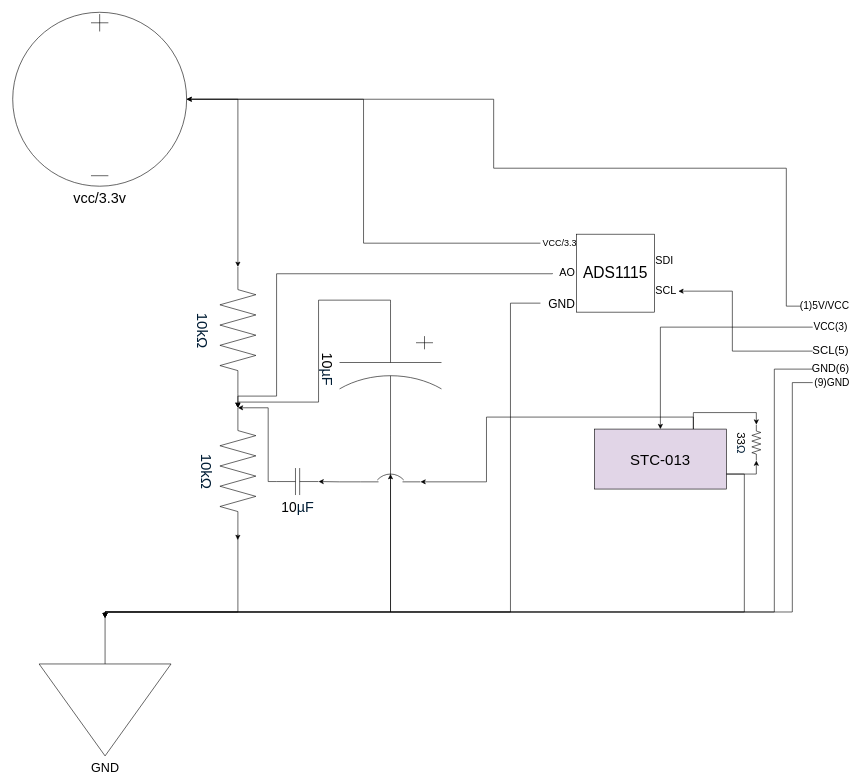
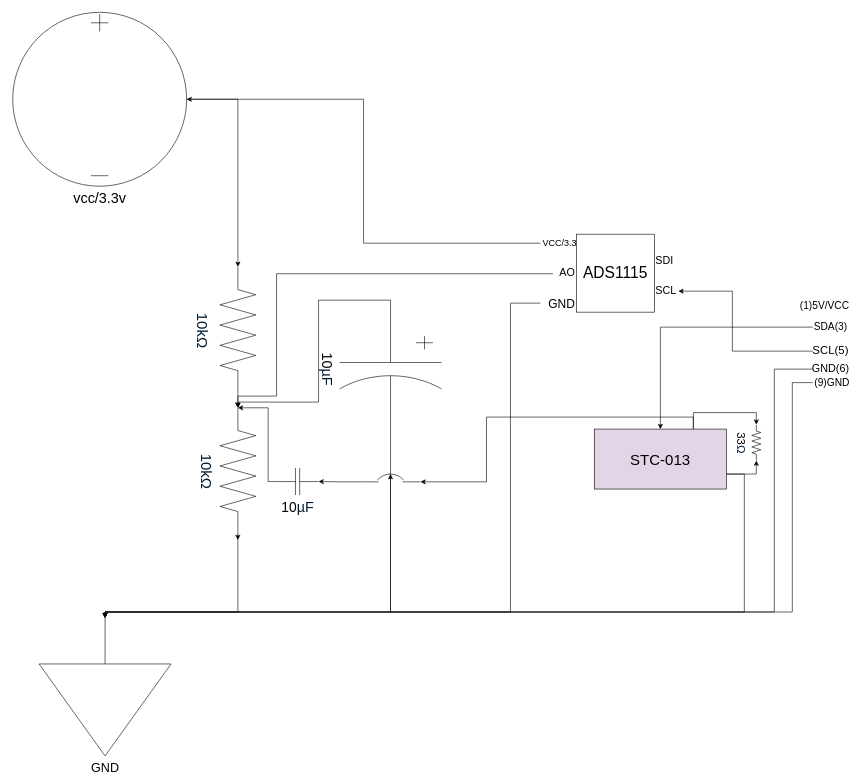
(618, 168) -> none
(831, 327) -> (831, 327)
